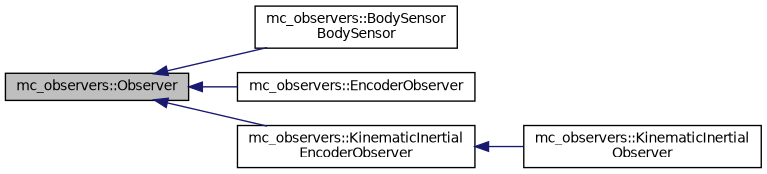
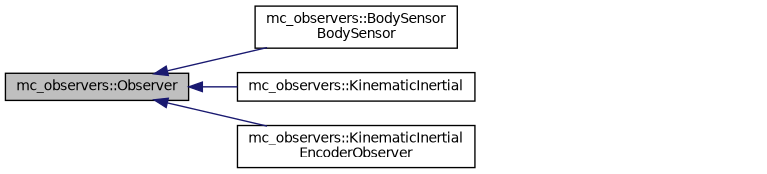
(356, 87) -> (356, 87)
(643, 147) -> none
